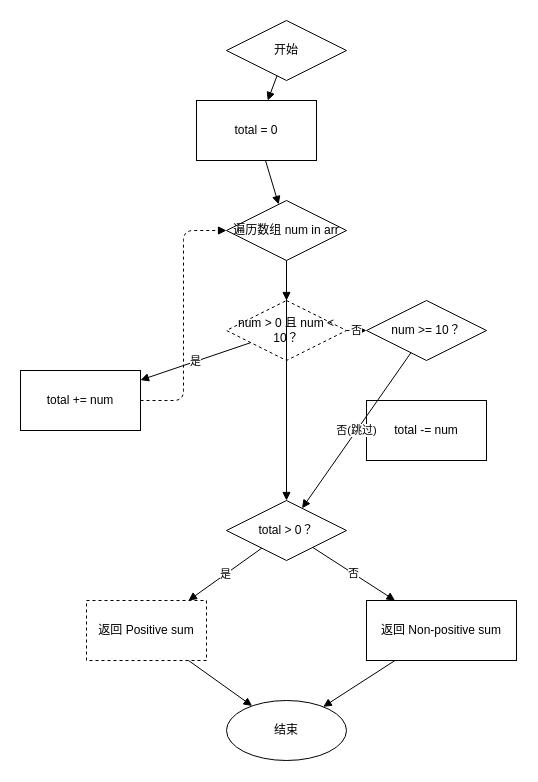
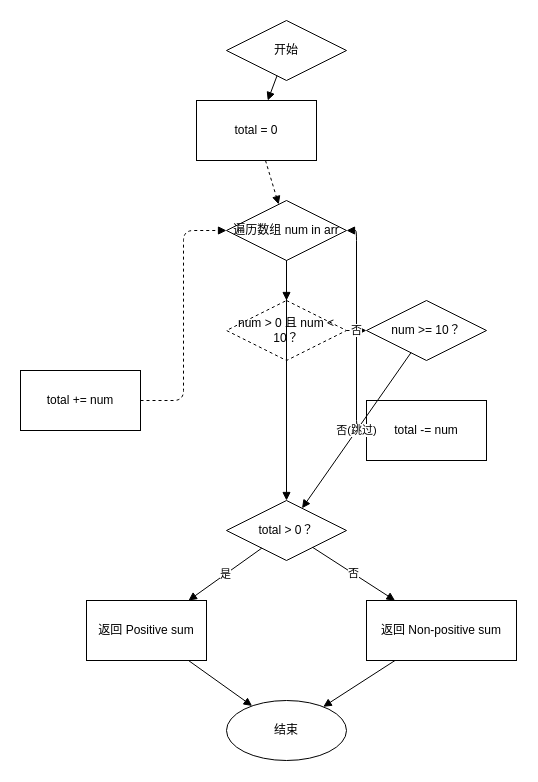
(271, 178) -> (271, 178)
none -> (357, 278)
(199, 360) -> none
(147, 631) -> (147, 631)
